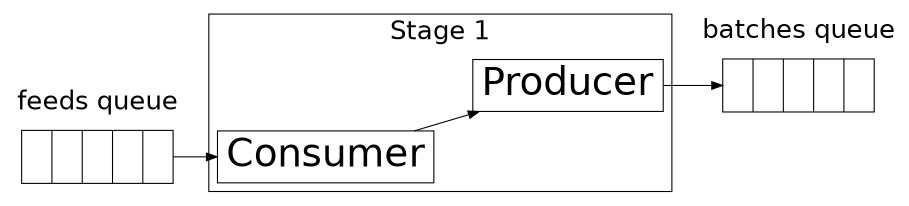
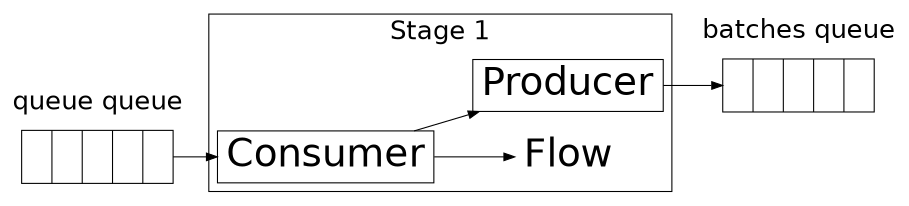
(98, 103) -> (98, 103)
none -> (568, 157)
